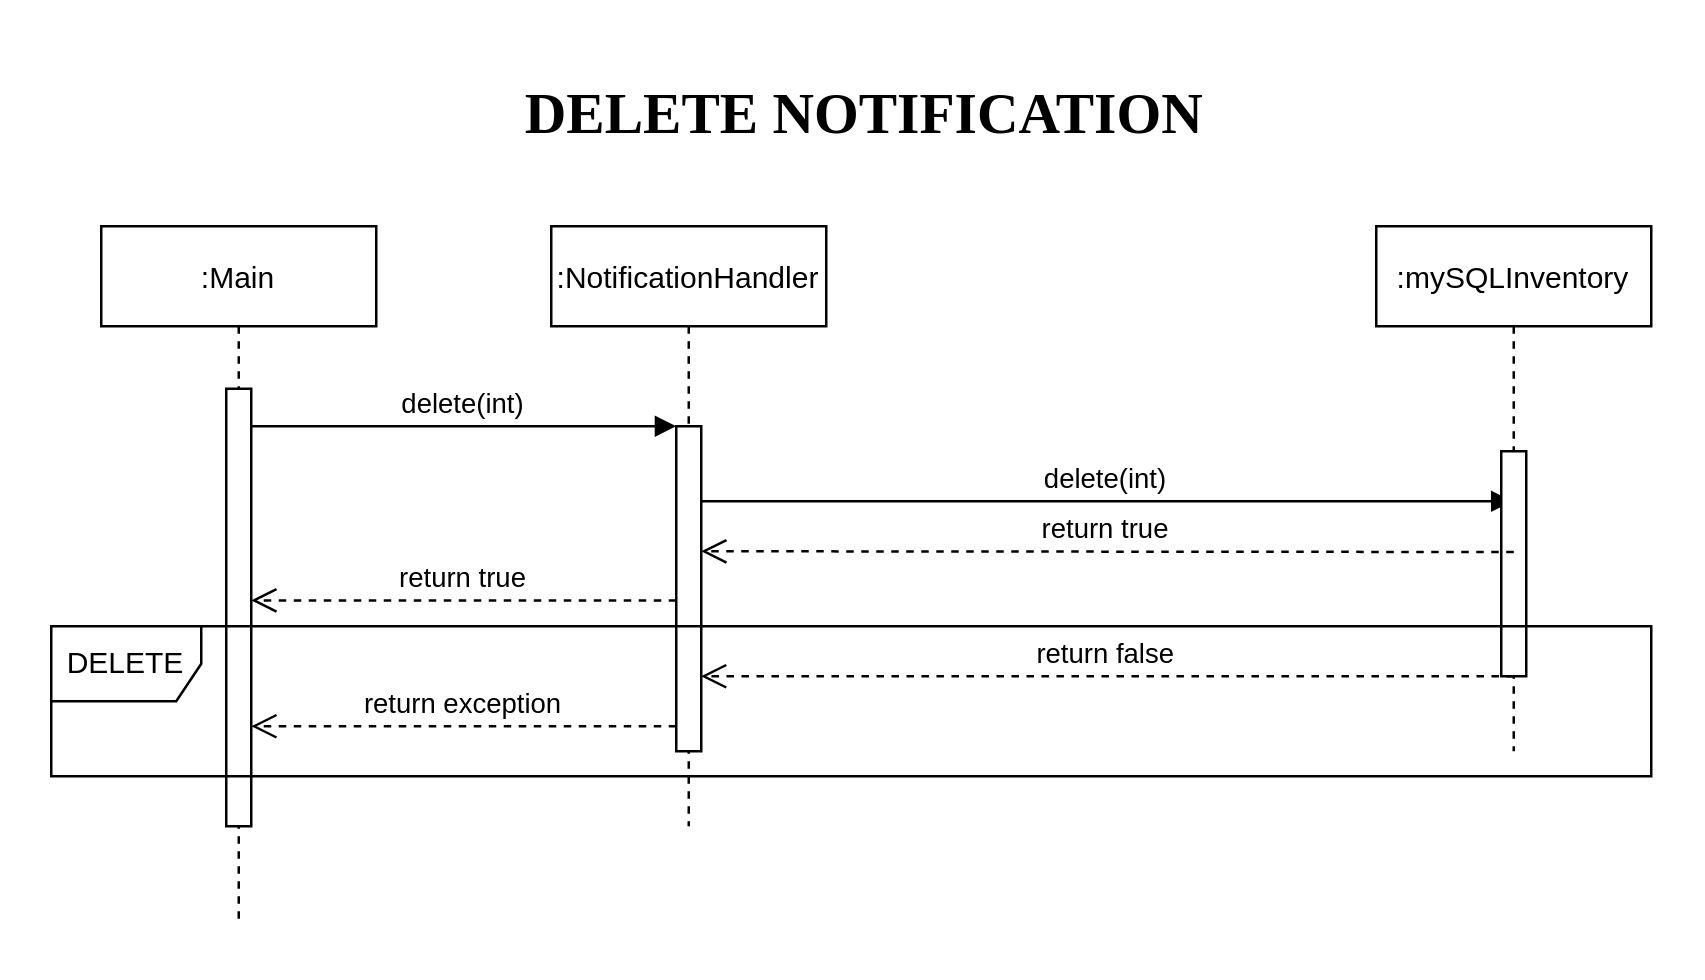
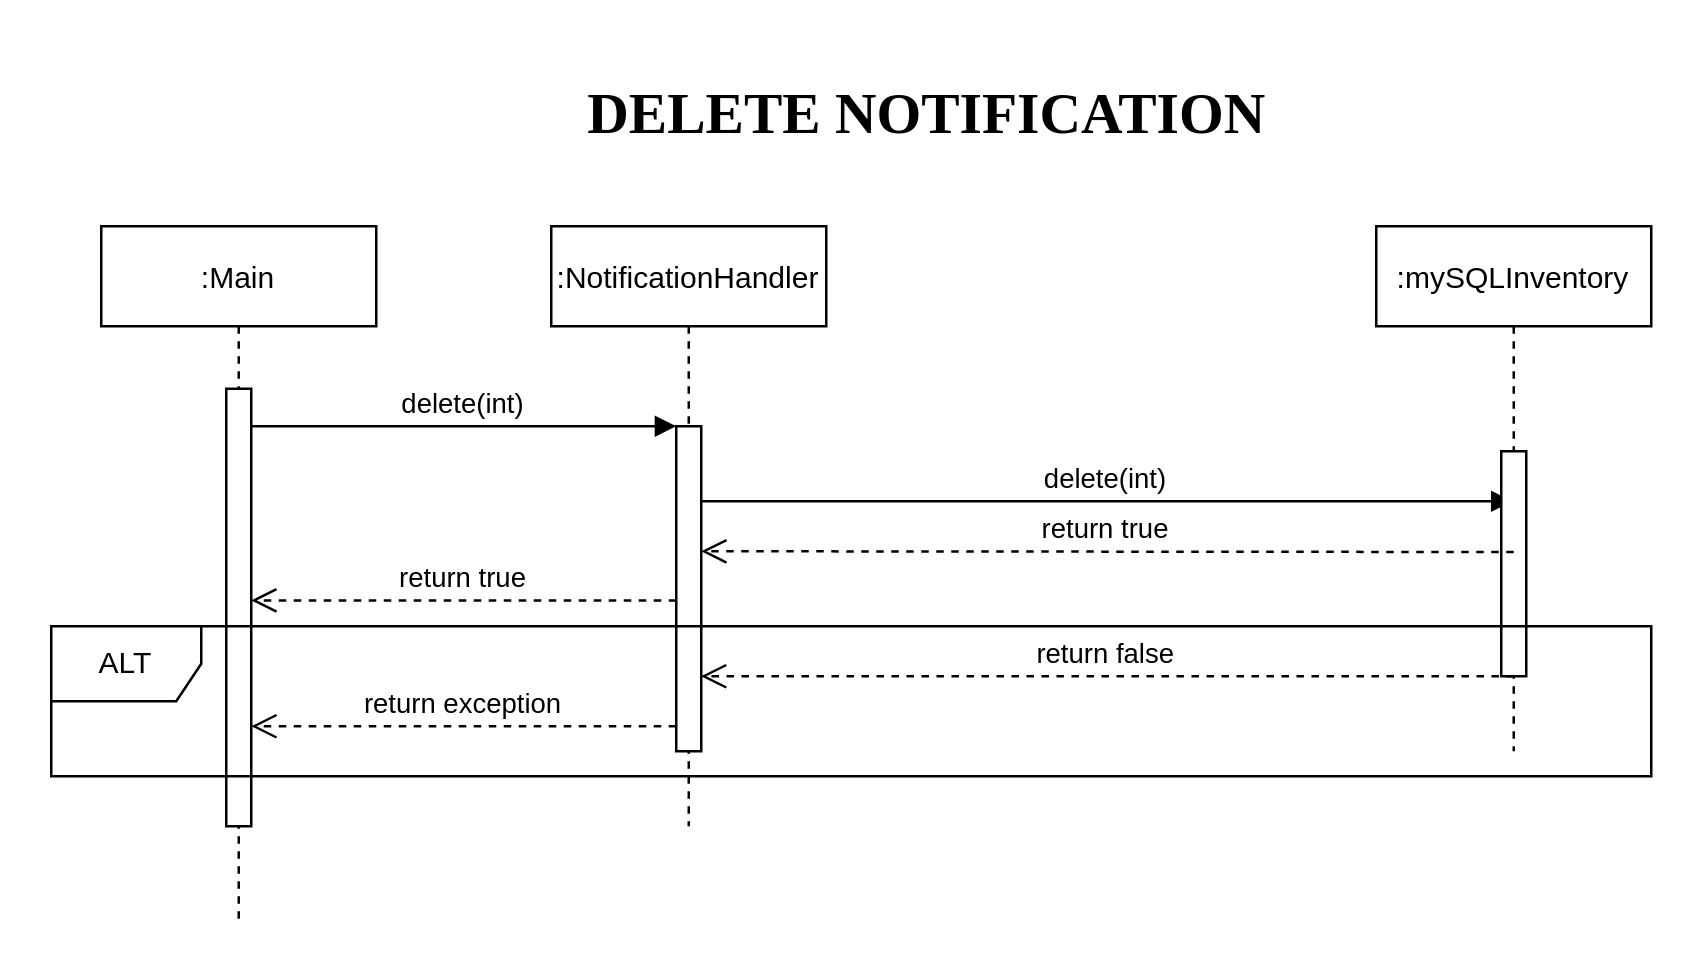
(864, 114) -> (926, 114)
(126, 664) -> (126, 664)
